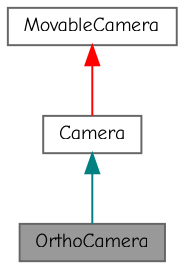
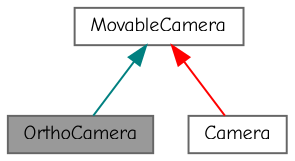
(92, 199) -> (114, 89)
